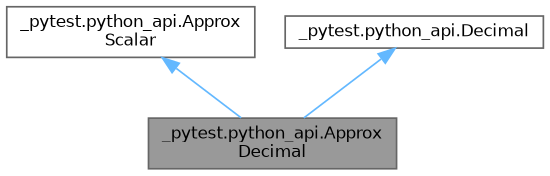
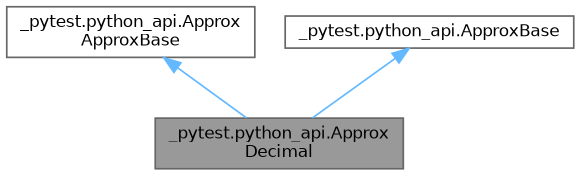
(131, 32) -> (131, 32)
(414, 32) -> (429, 32)
